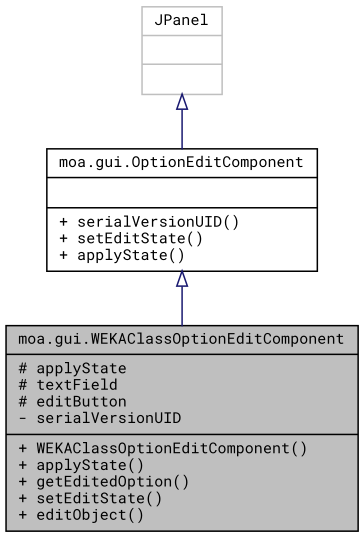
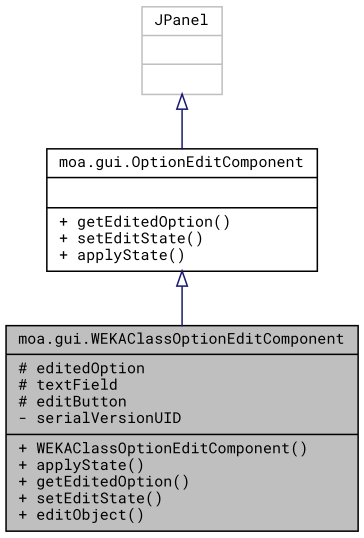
(150, 222) -> (146, 222)
(73, 369) -> (82, 369)
